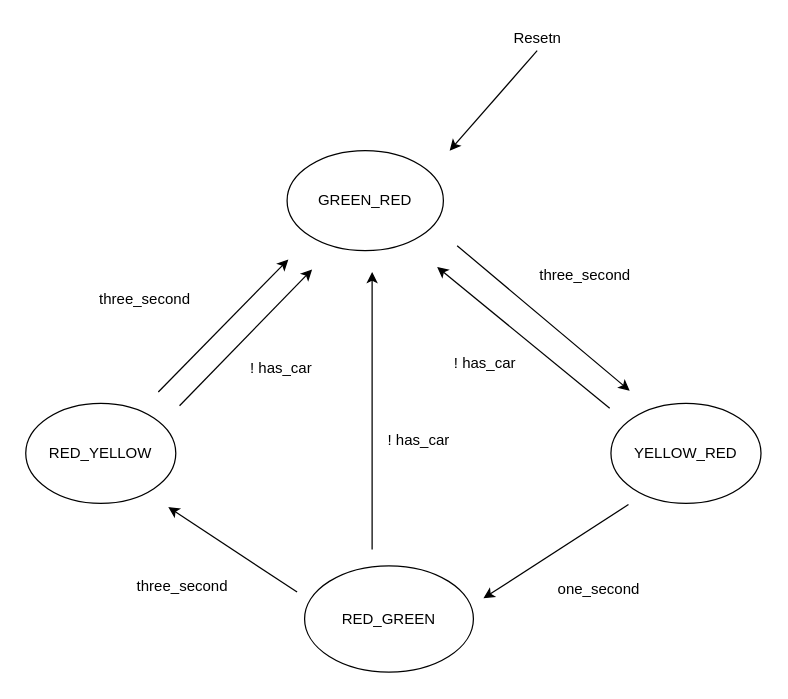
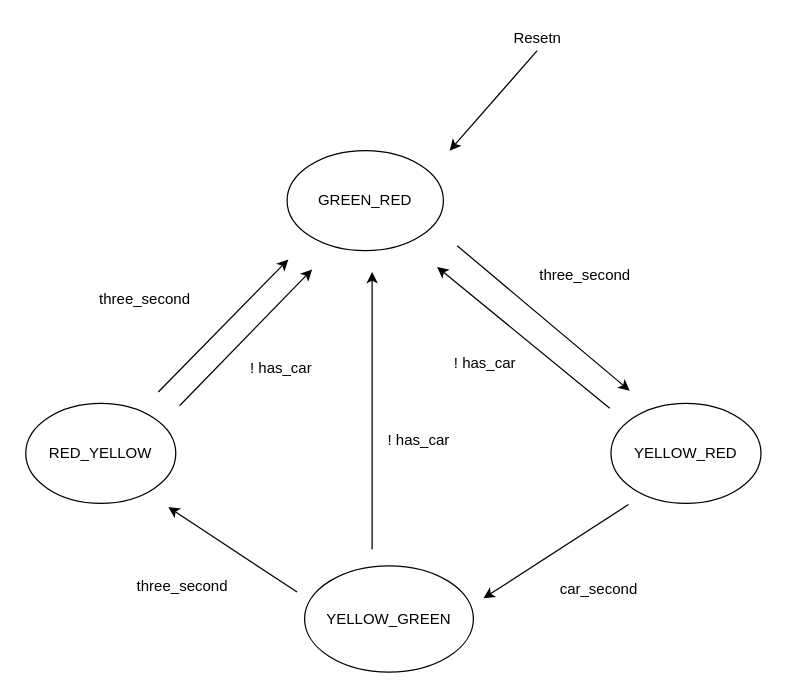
(599, 589) -> (599, 589)
(389, 619) -> (389, 619)
